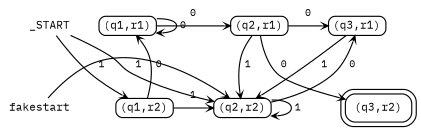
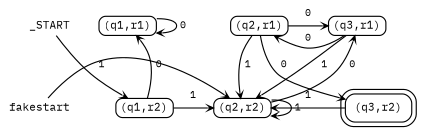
(191, 26) -> (312, 48)
(136, 75) -> (311, 108)
